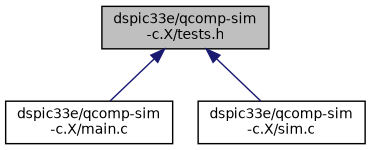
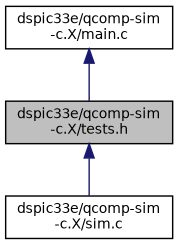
(132, 80) -> (89, 82)
